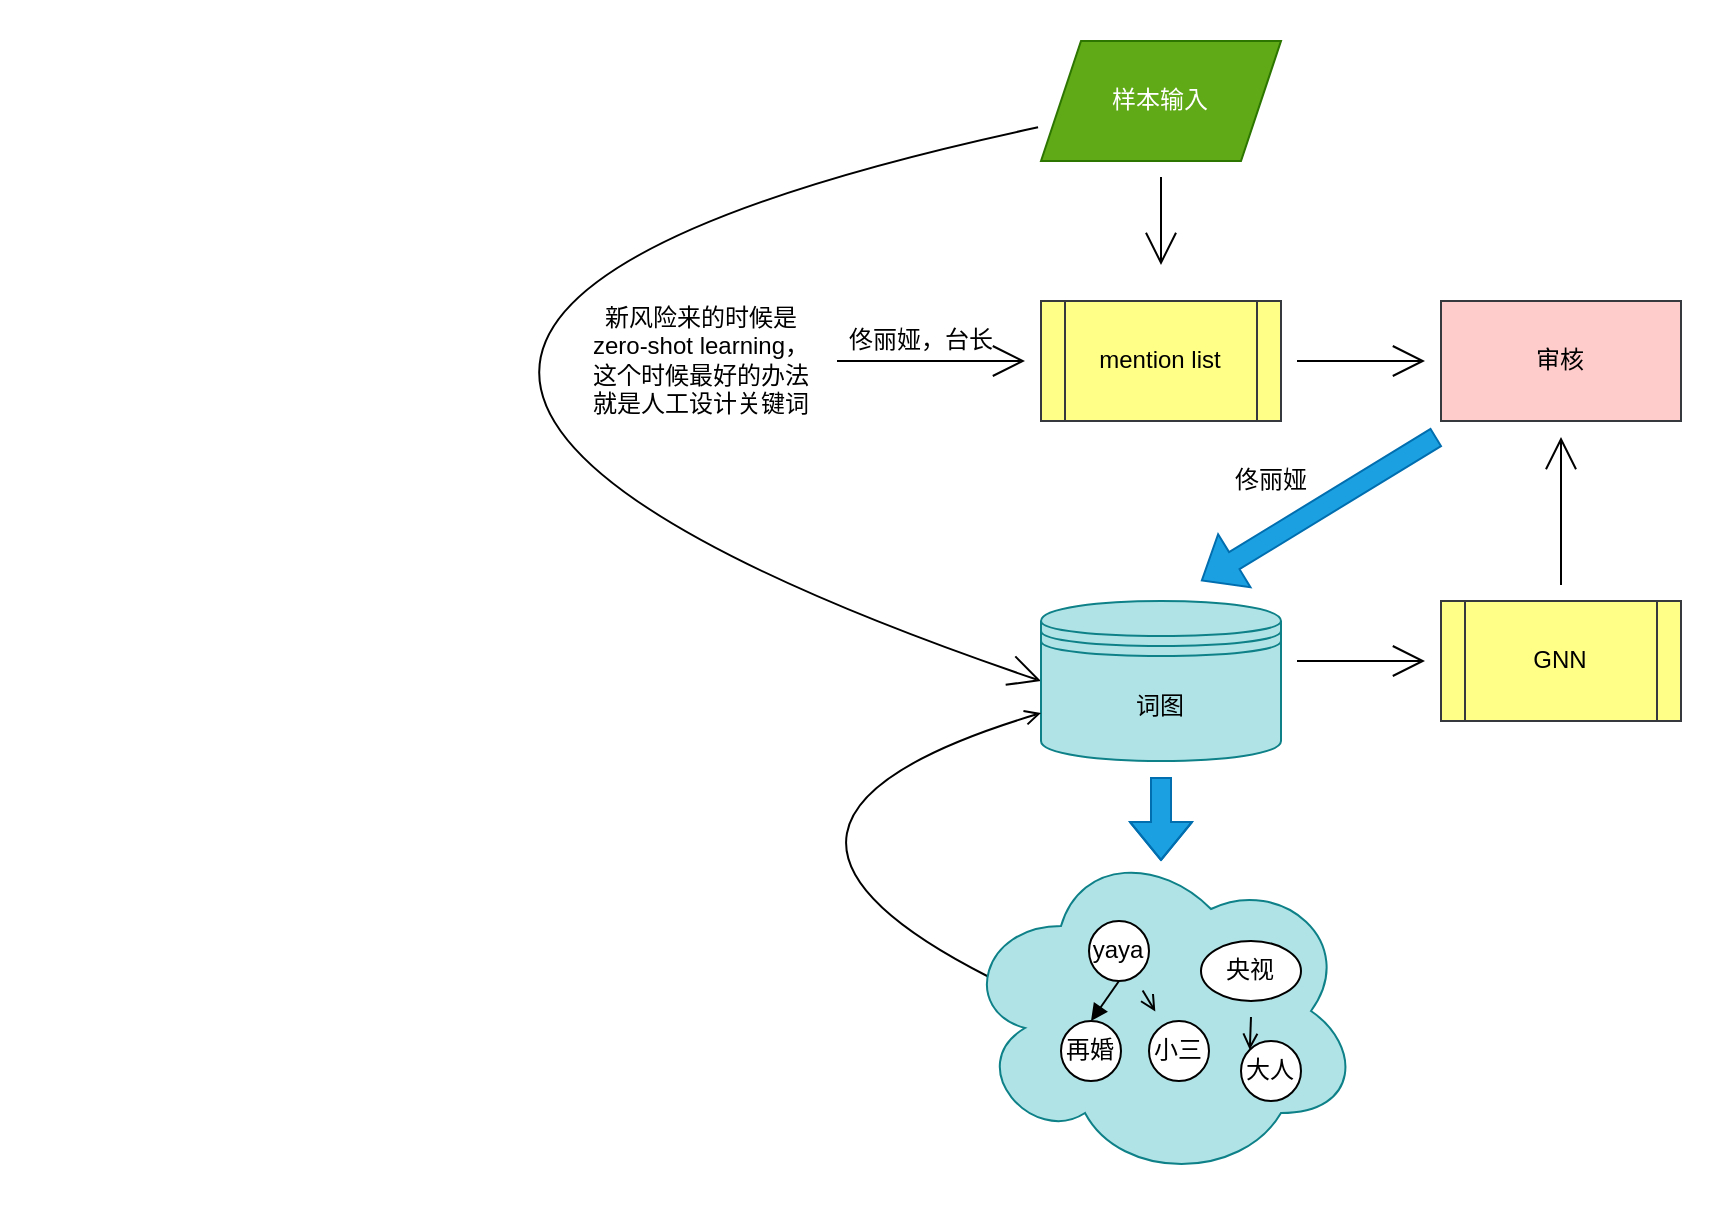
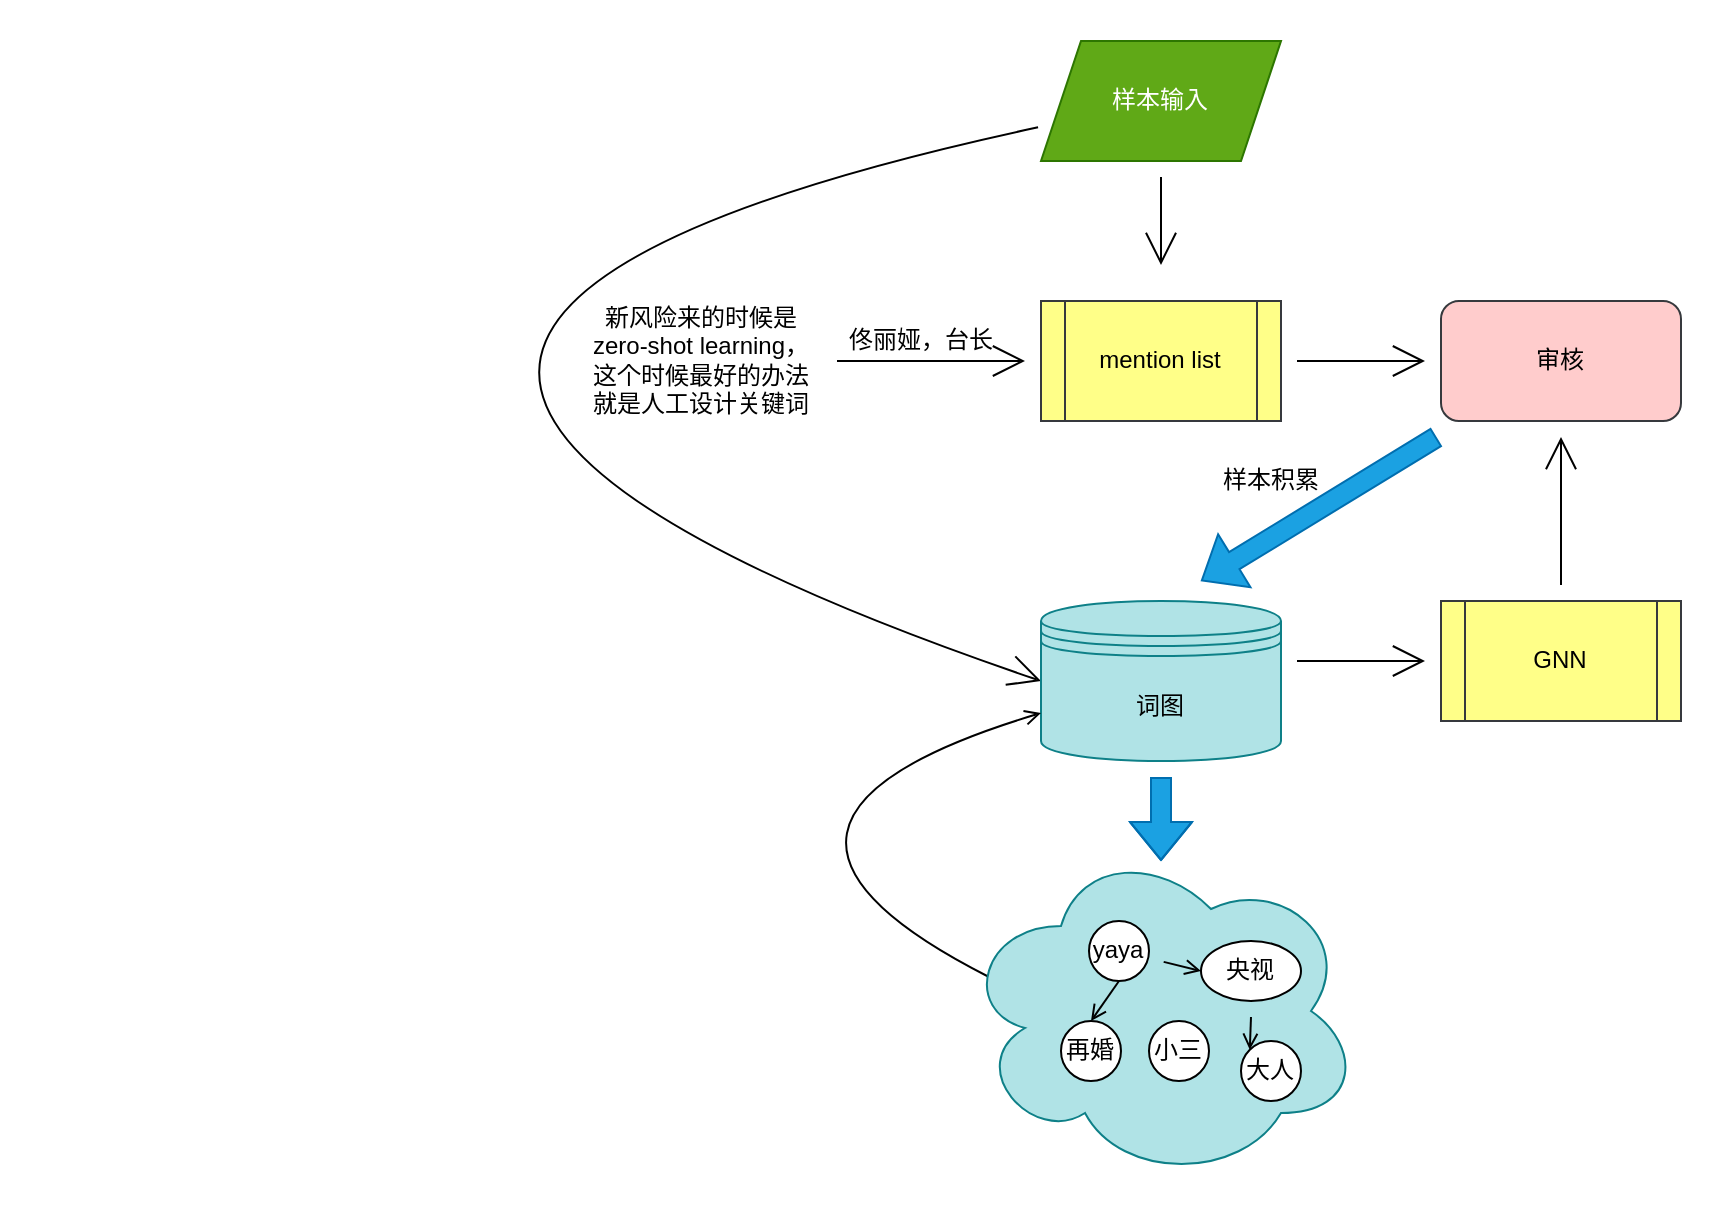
(1561, 361) -> (1561, 361)
(1272, 481) -> (1272, 481)
(1148, 999) -> (1180, 966)
(1101, 1007) -> (1098, 1011)
